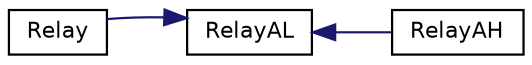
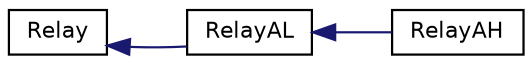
(136, 18) -> (158, 47)
